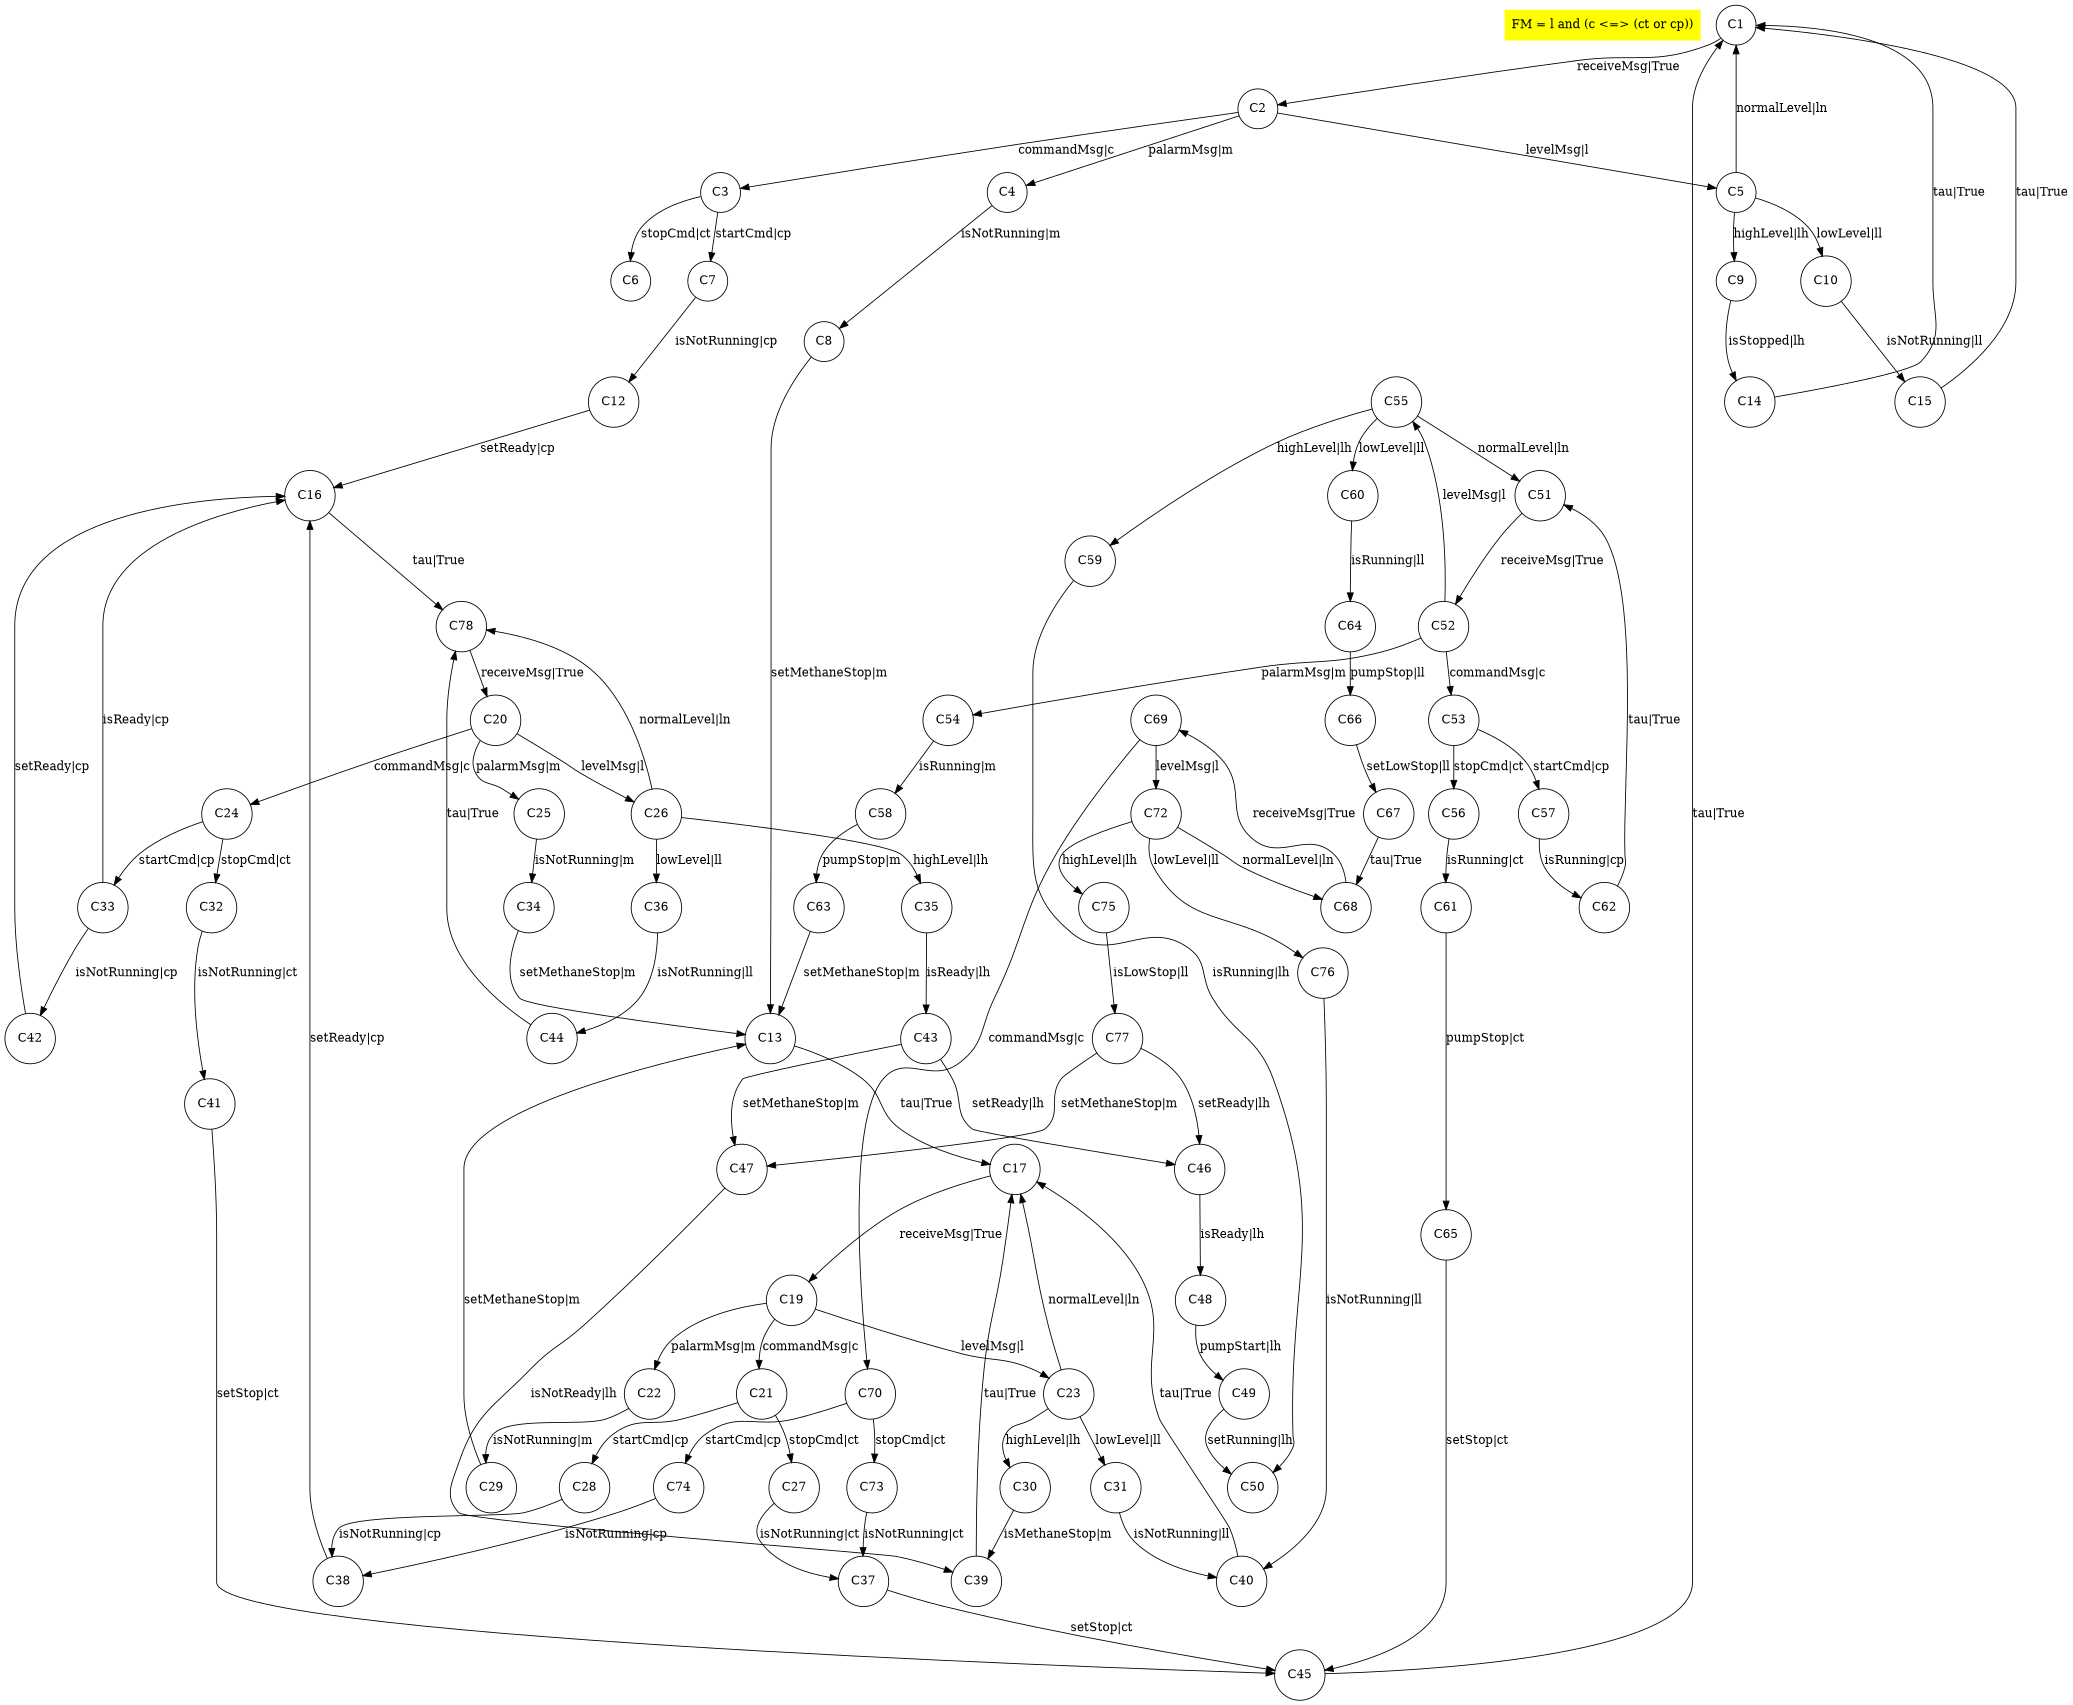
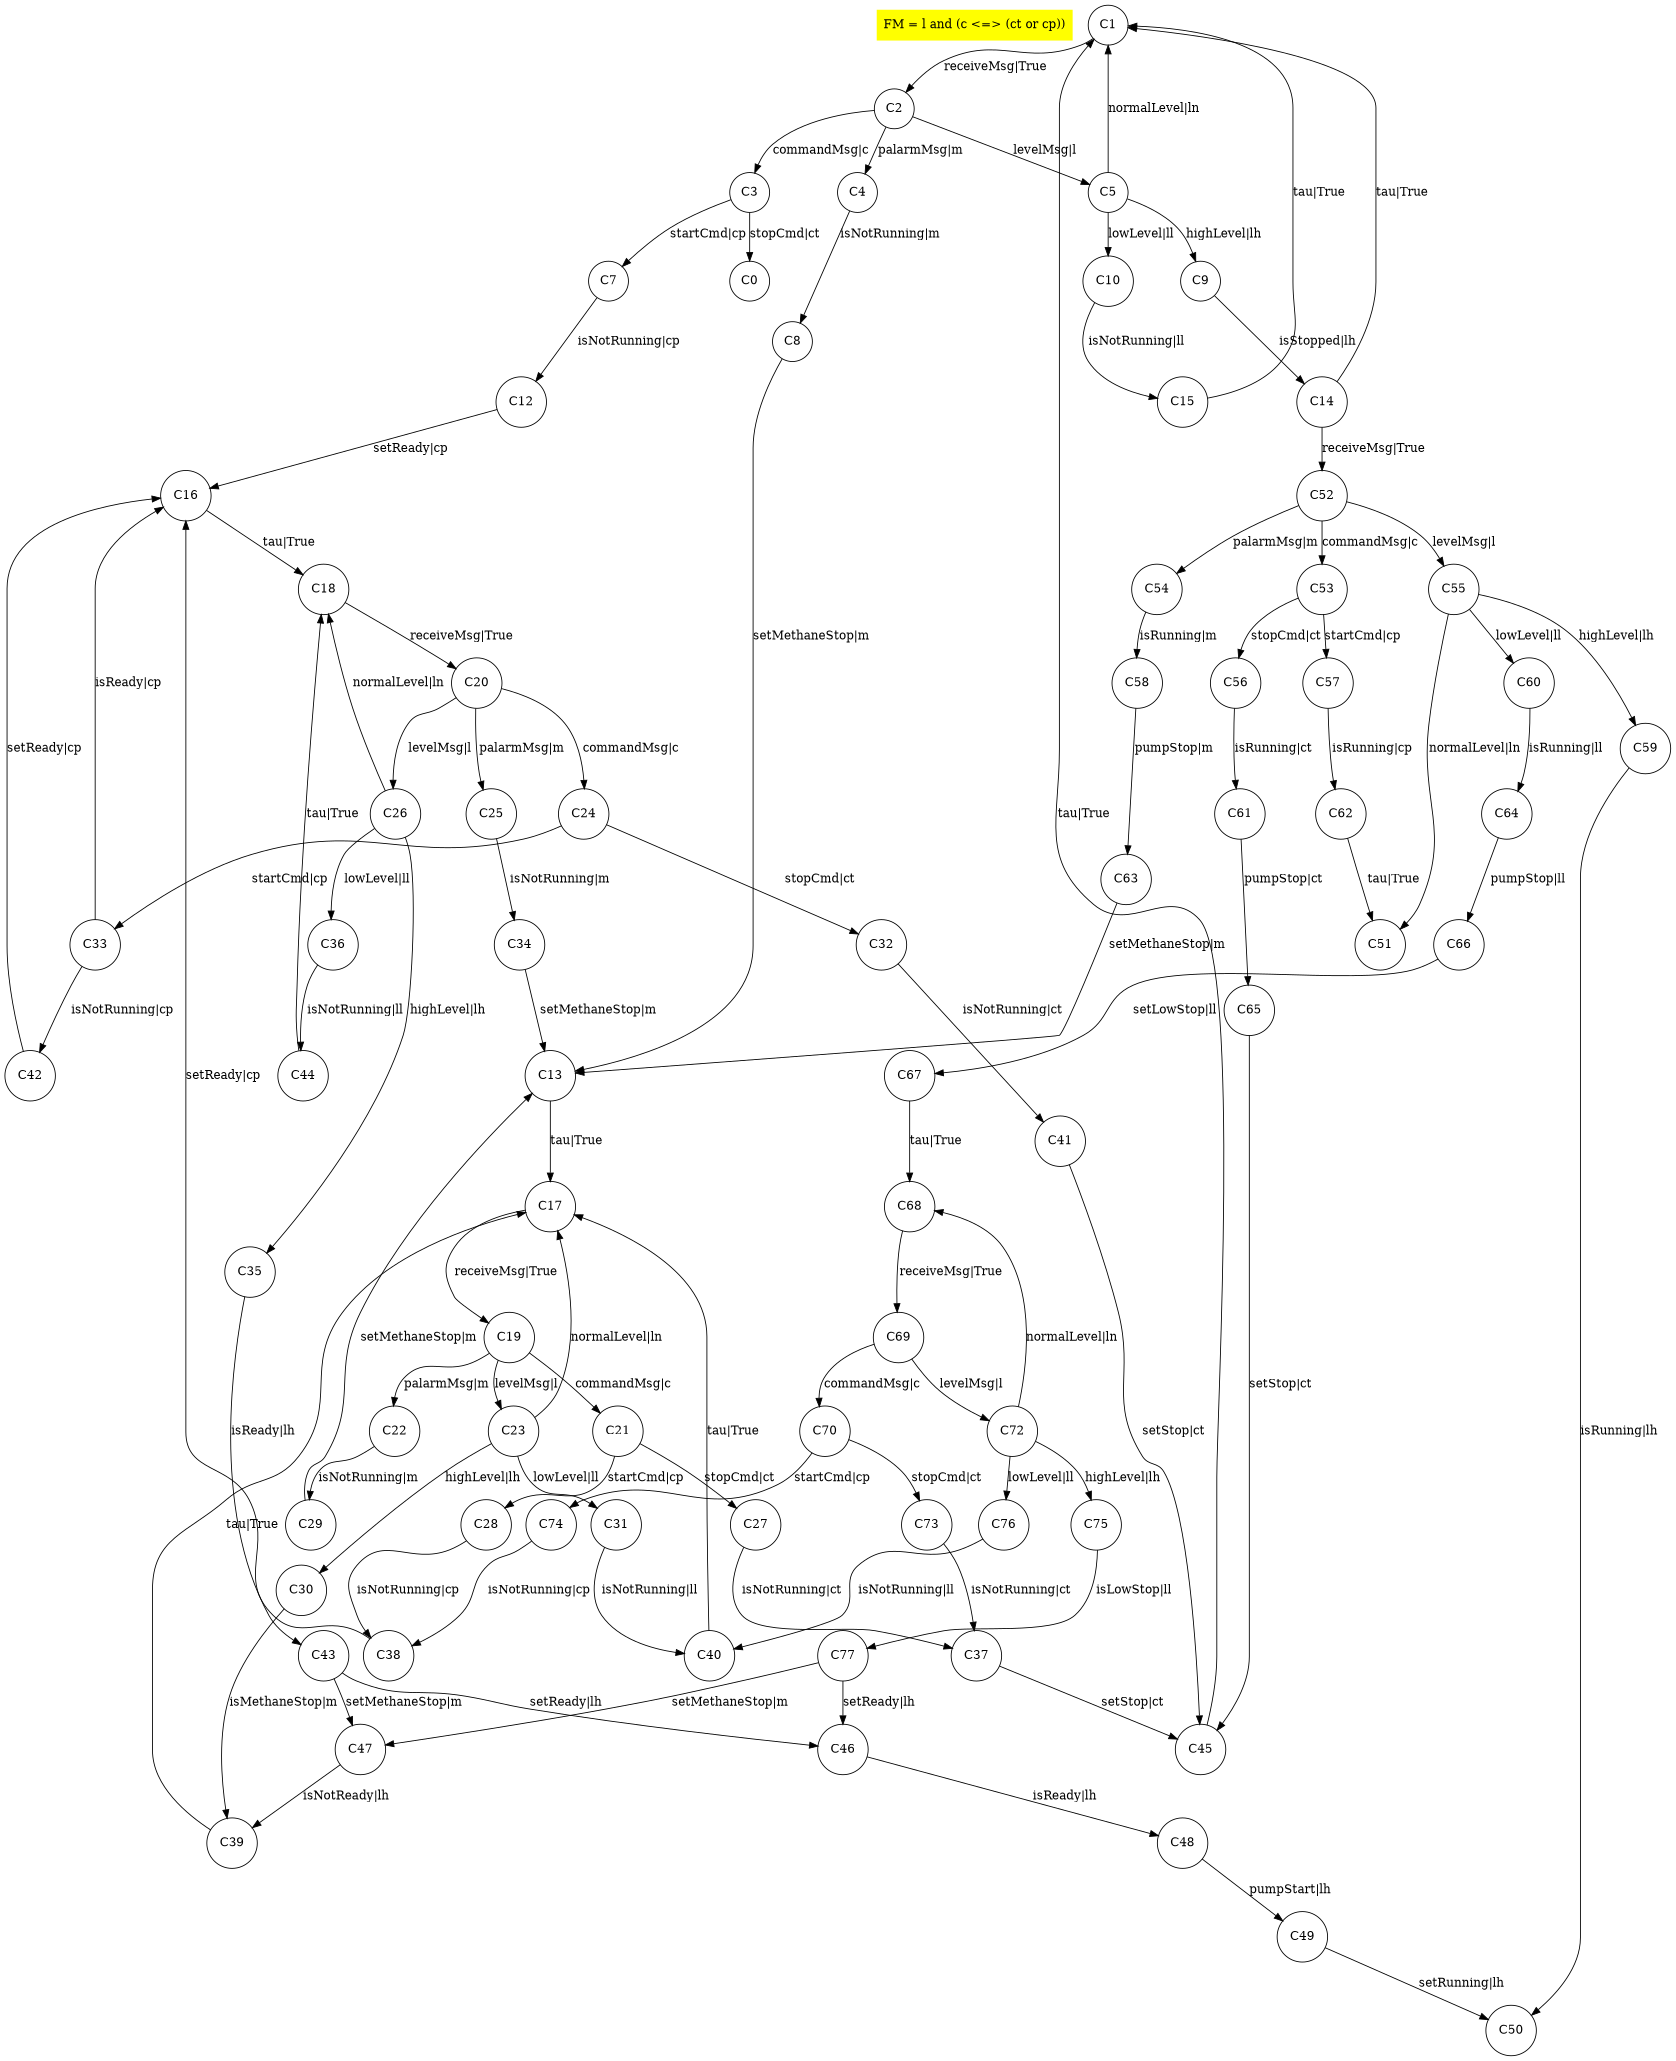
(631, 281) -> (750, 281)
(1488, 553) -> (1322, 445)
(461, 627) -> (324, 589)
